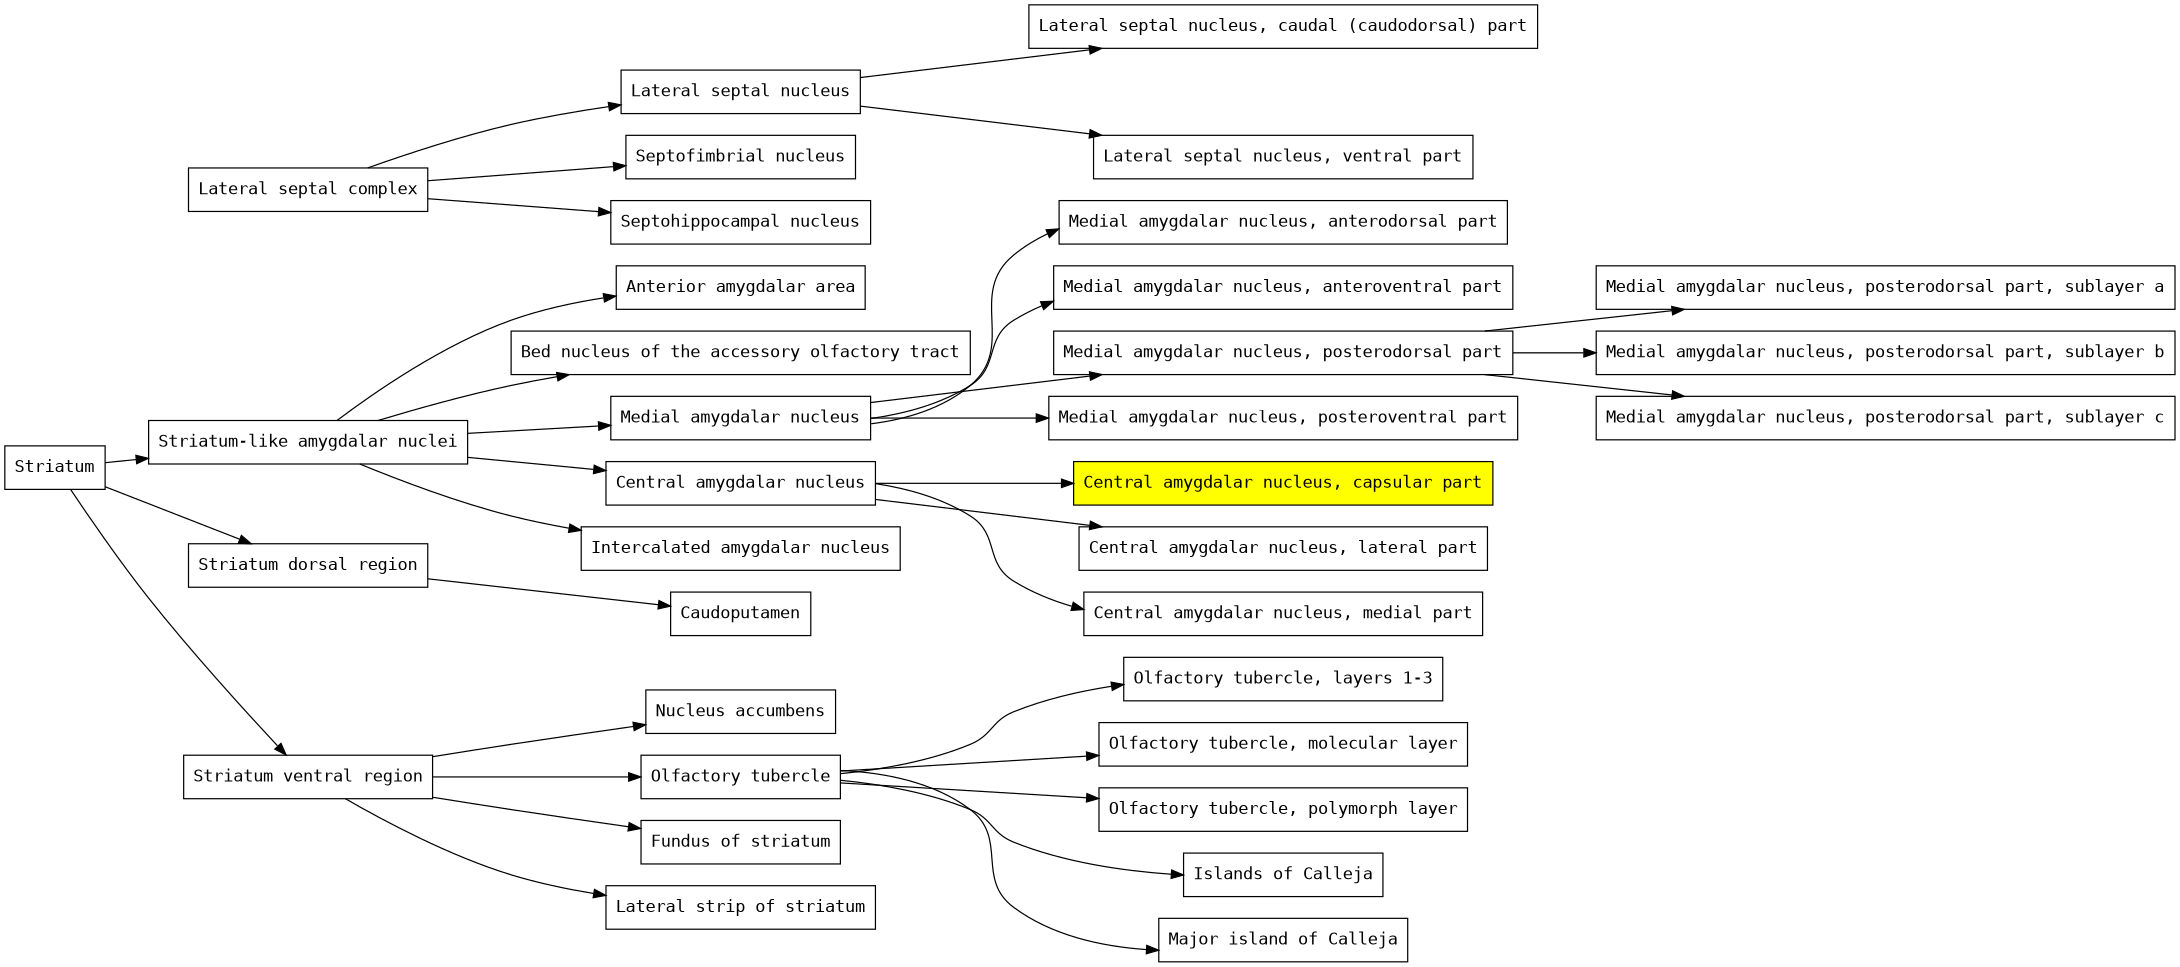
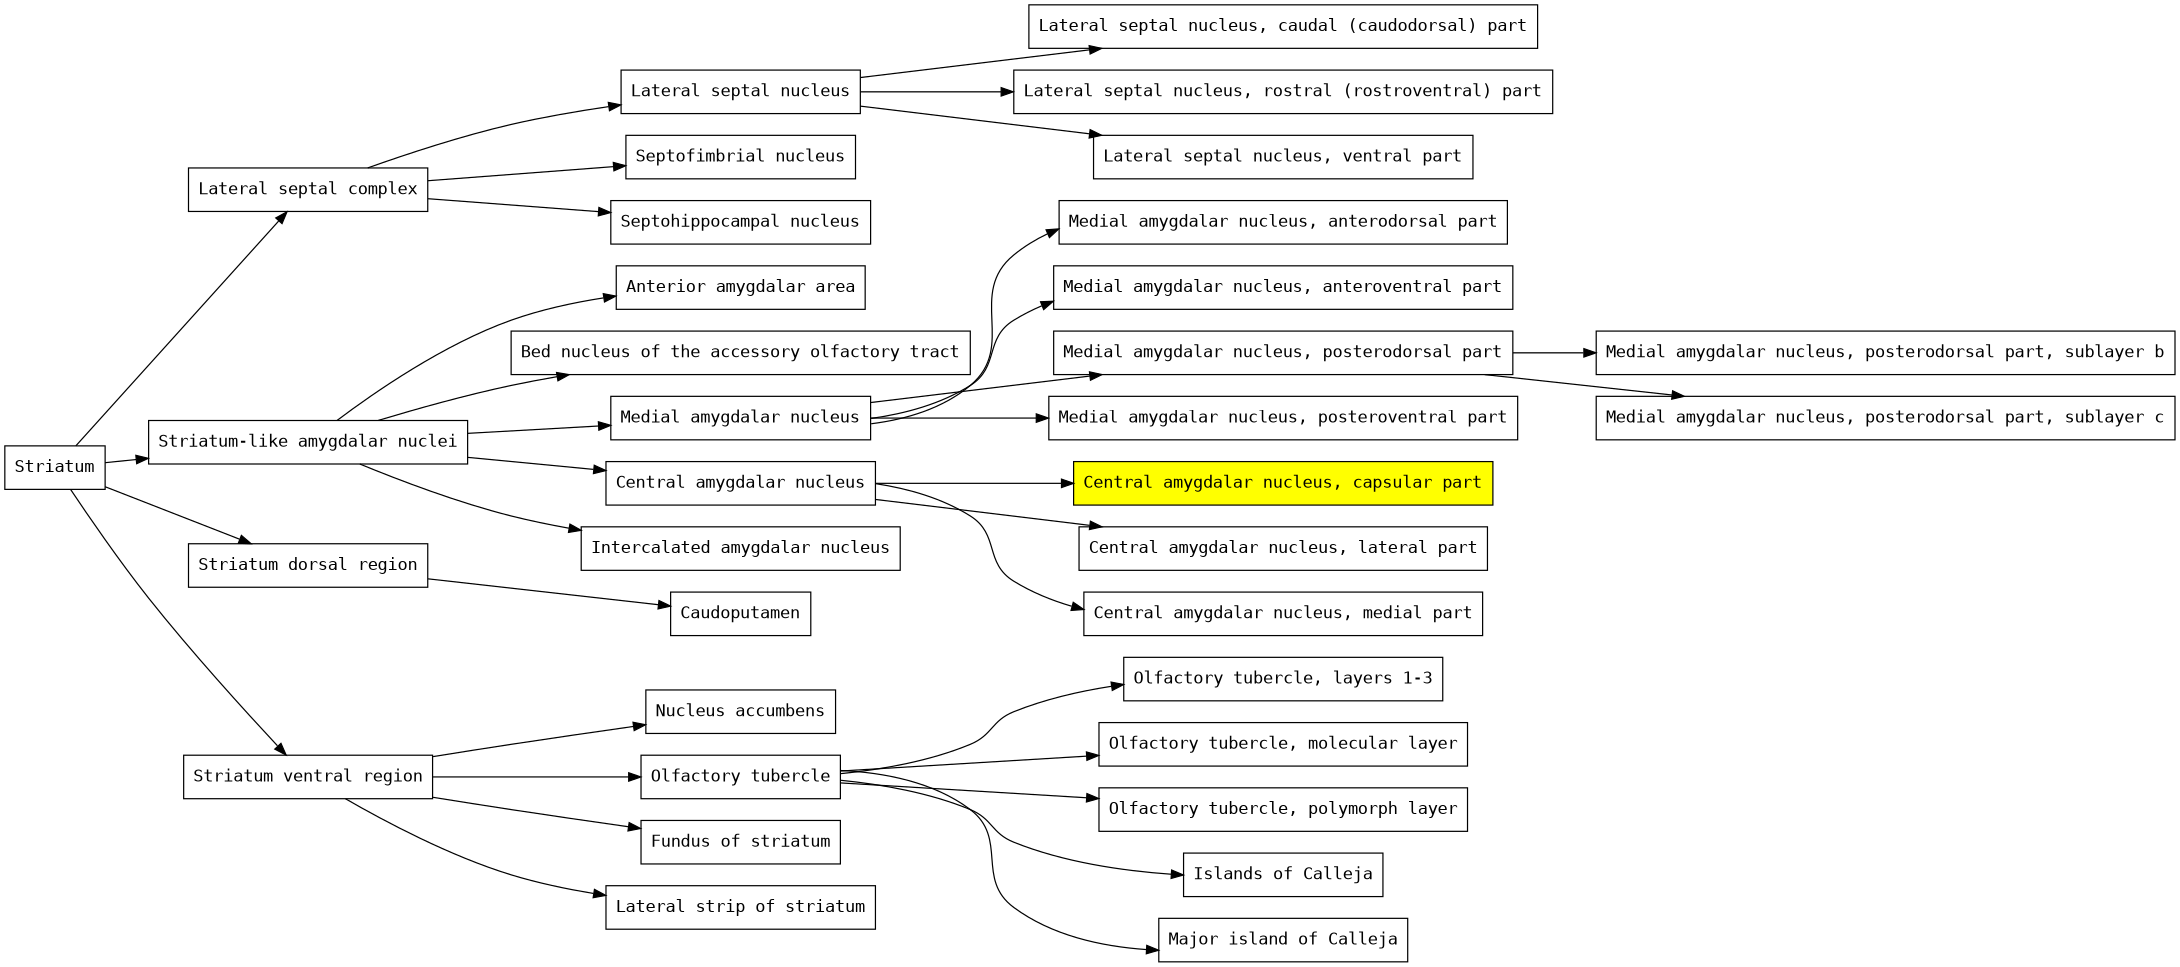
none -> (1283, 92)
(1886, 288) -> none
none -> (177, 333)
